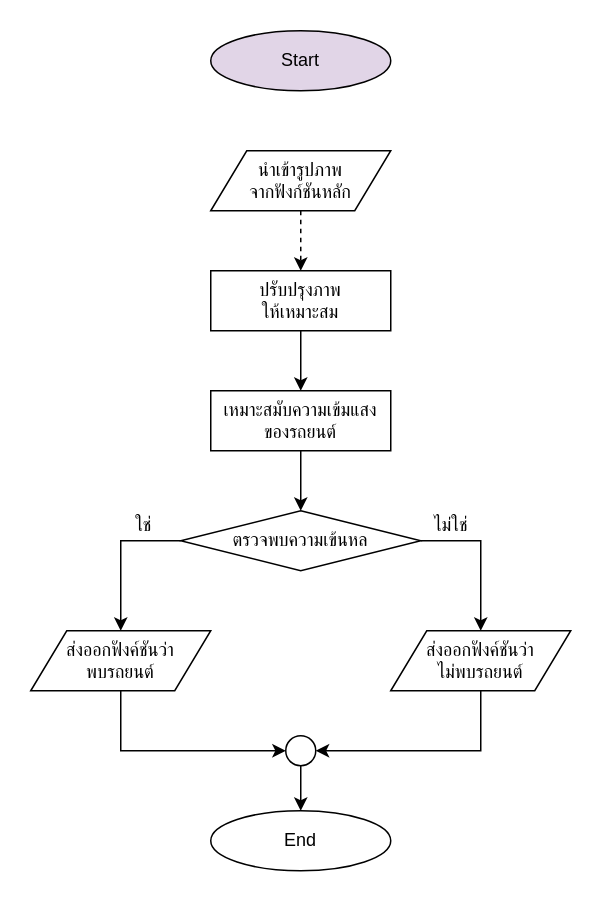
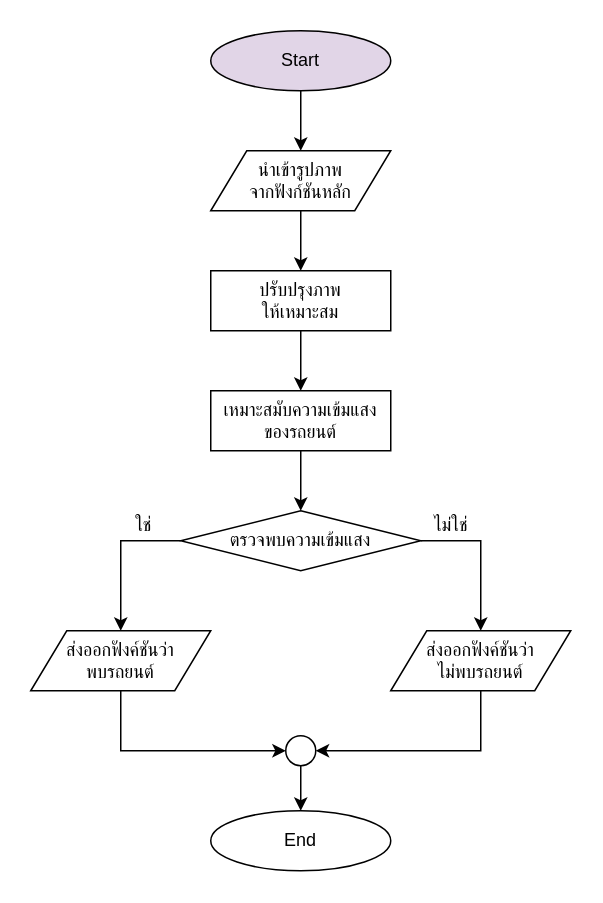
none -> (301, 116)
(301, 235) -> (301, 235)
(301, 541) -> (301, 541)
